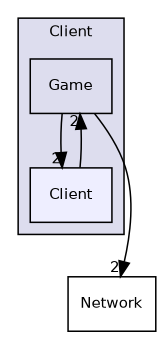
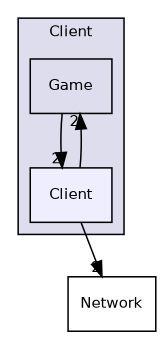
(129, 184) -> (89, 244)
